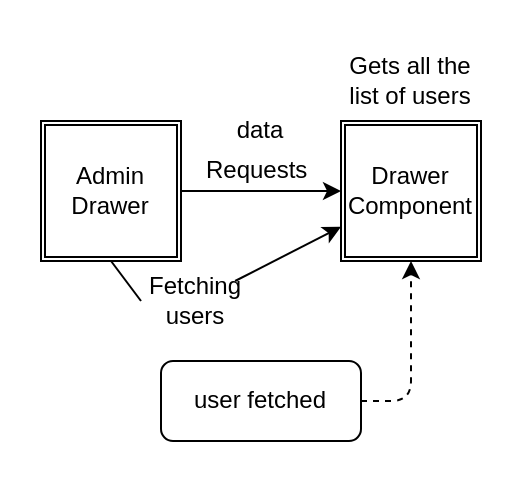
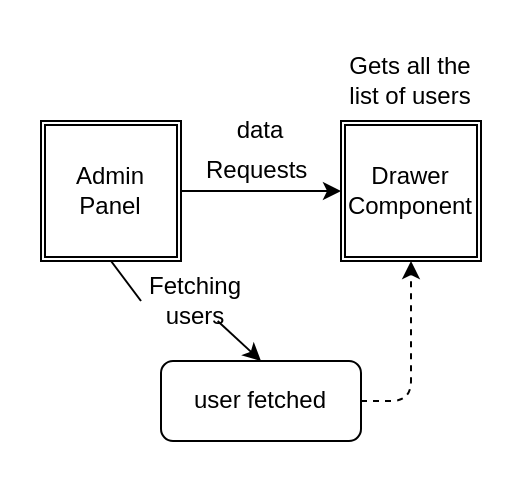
(111, 191) -> (111, 191)
(282, 257) -> (235, 337)
